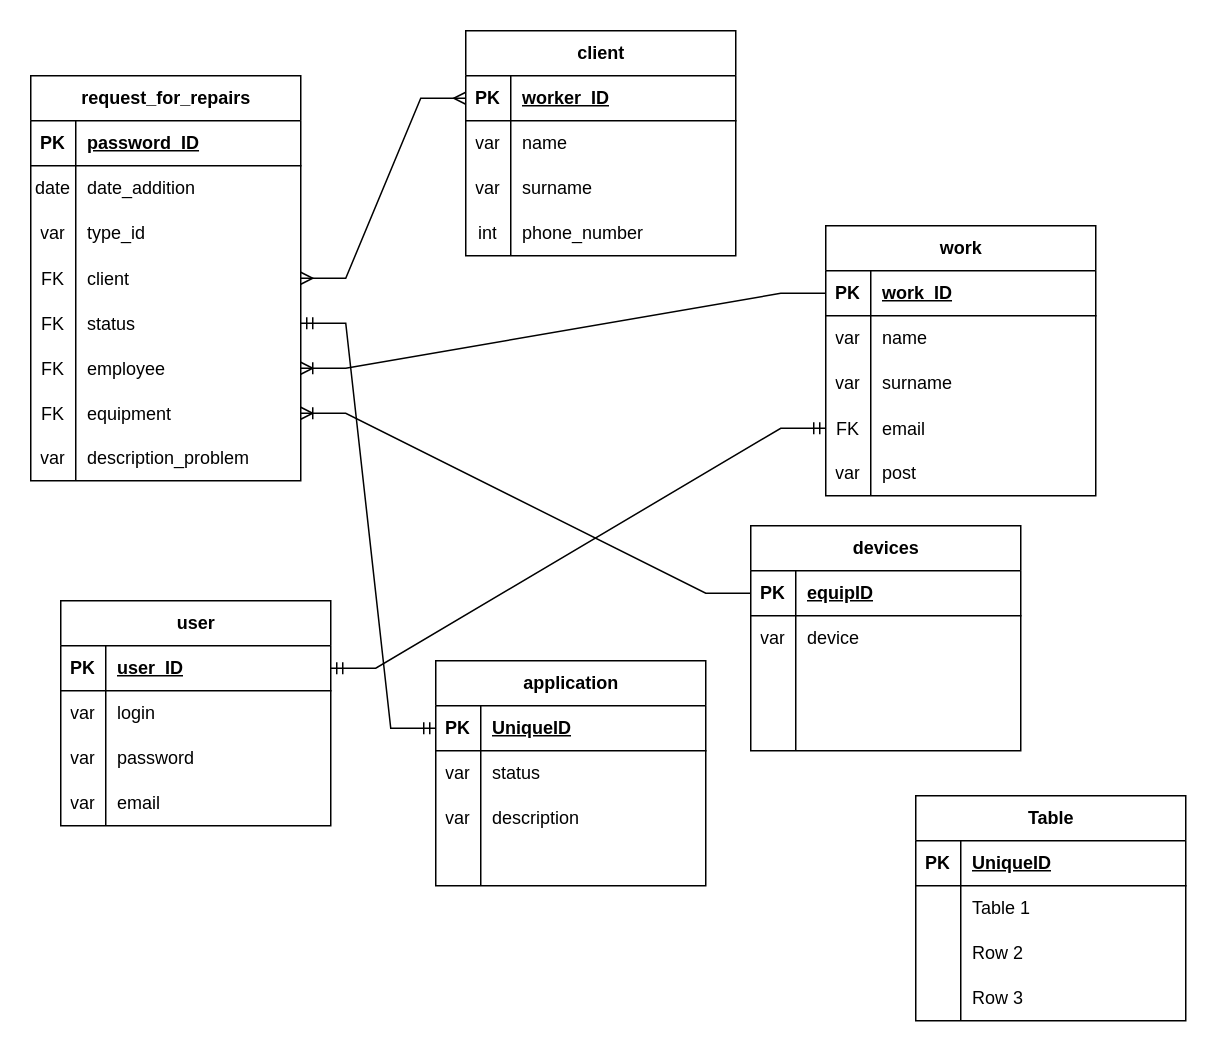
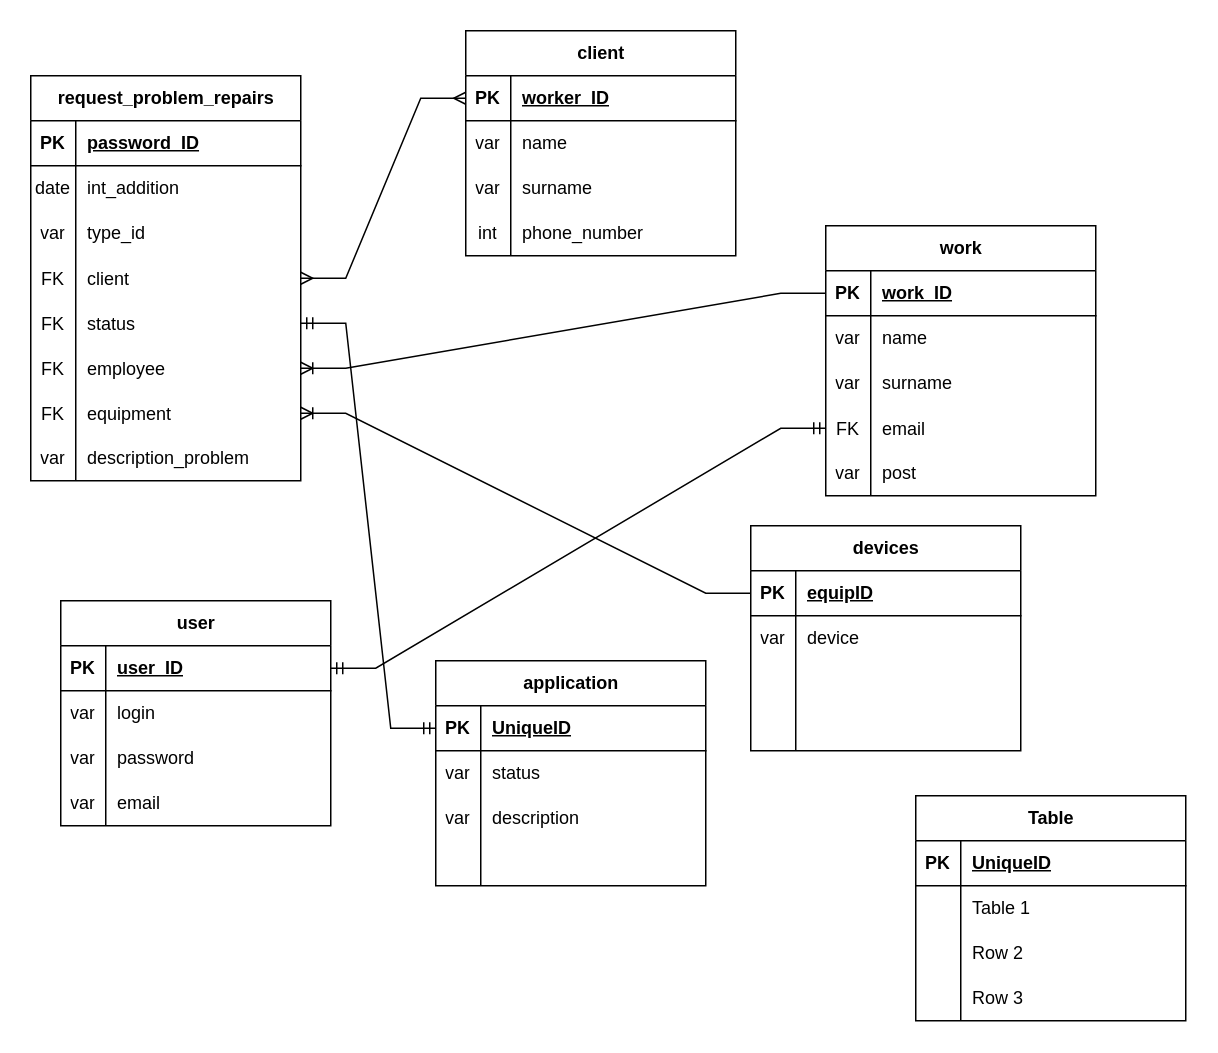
(167, 98) -> (167, 98)
(149, 188) -> (141, 188)
